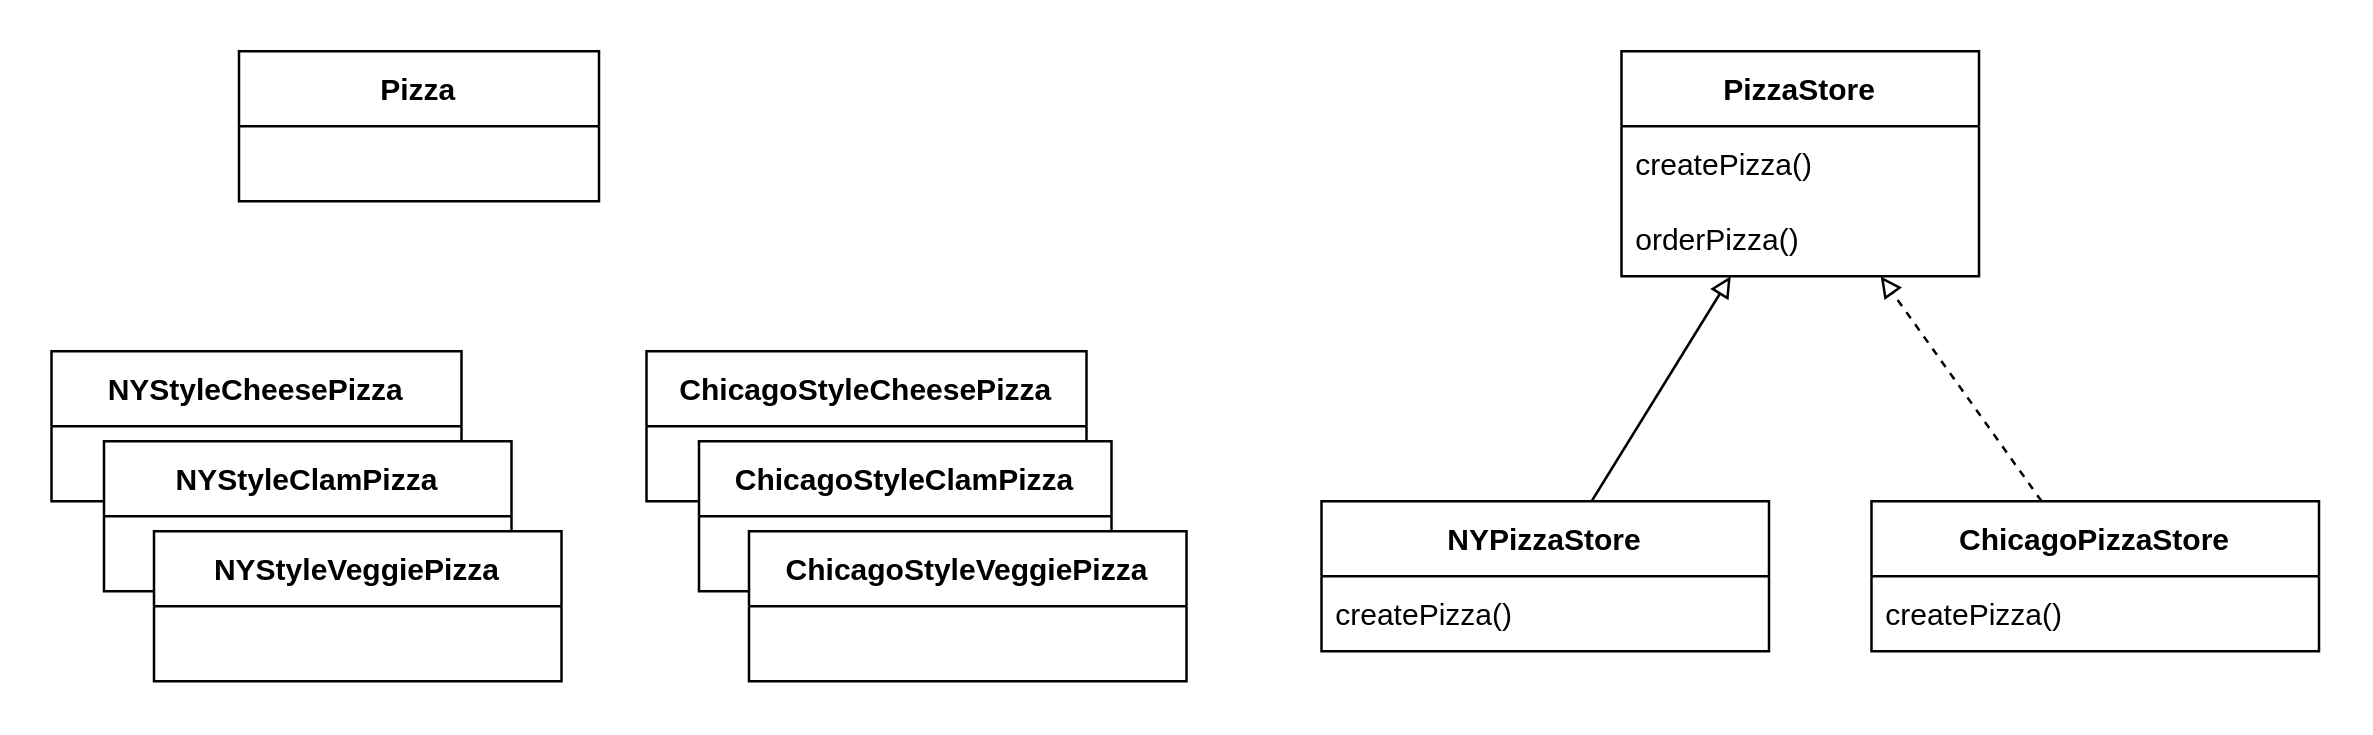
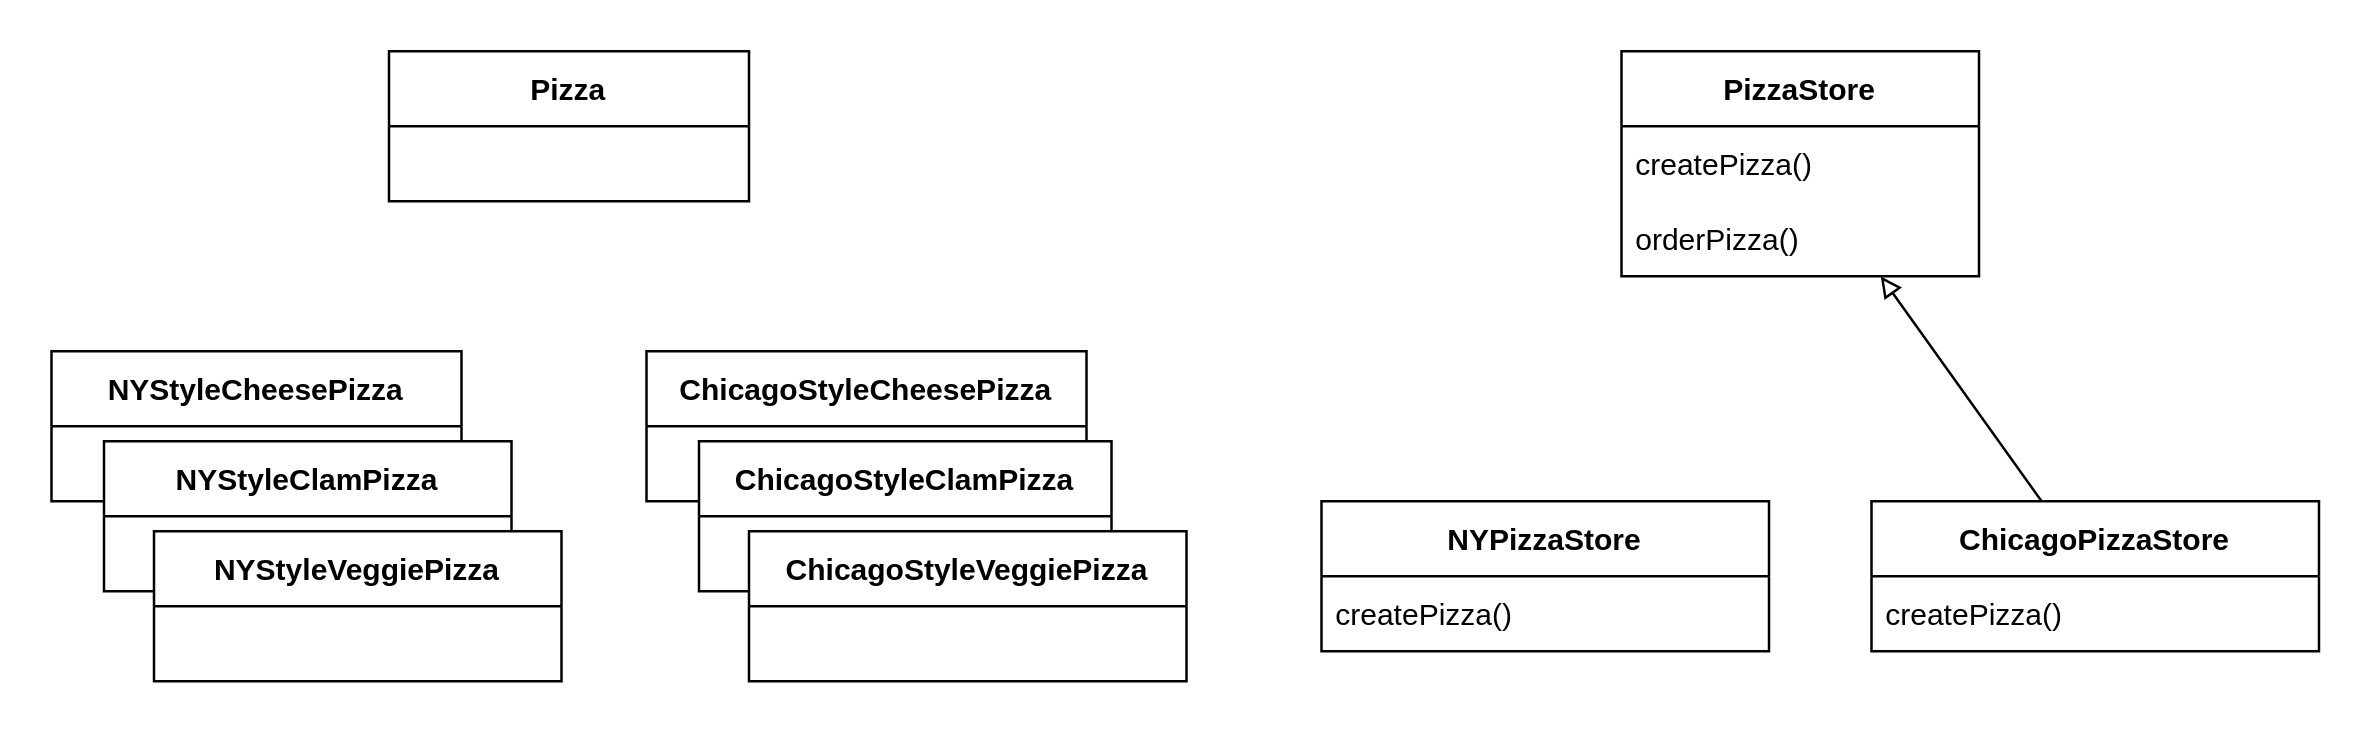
(419, 126) -> (569, 126)
(1966, 395) -> (1966, 395)
(1656, 397) -> none
